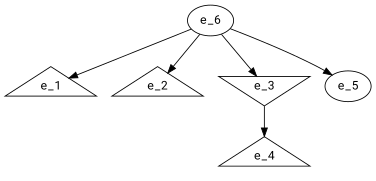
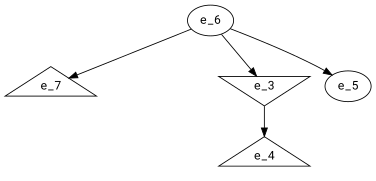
(51, 86) -> (51, 86)
(158, 86) -> none
